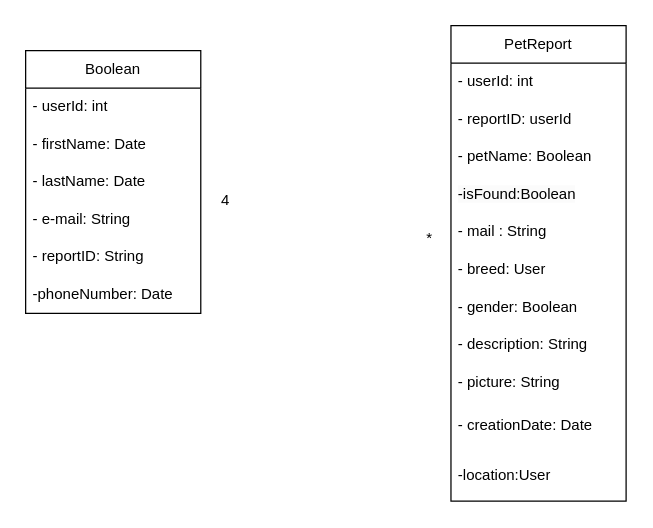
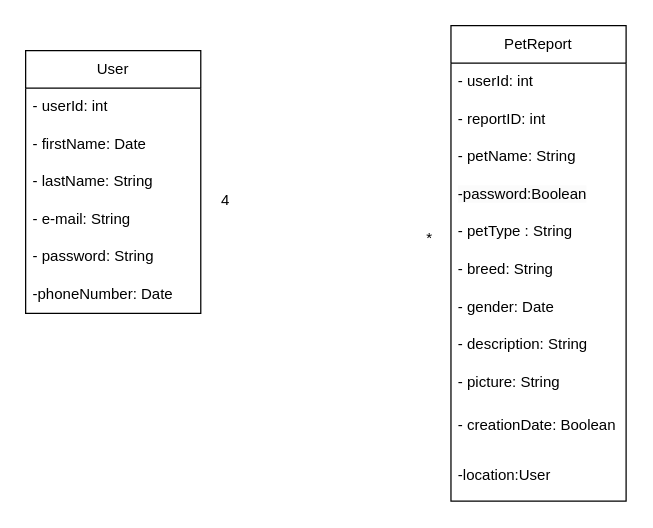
(113, 69) -> (113, 69)
(528, 119) -> (513, 119)
(526, 157) -> (522, 157)
(93, 182) -> (99, 182)
(519, 194) -> (526, 194)
(507, 232) -> (524, 232)
(101, 257) -> (101, 257)
(507, 269) -> (513, 269)
(522, 307) -> (511, 307)
(534, 426) -> (539, 426)
